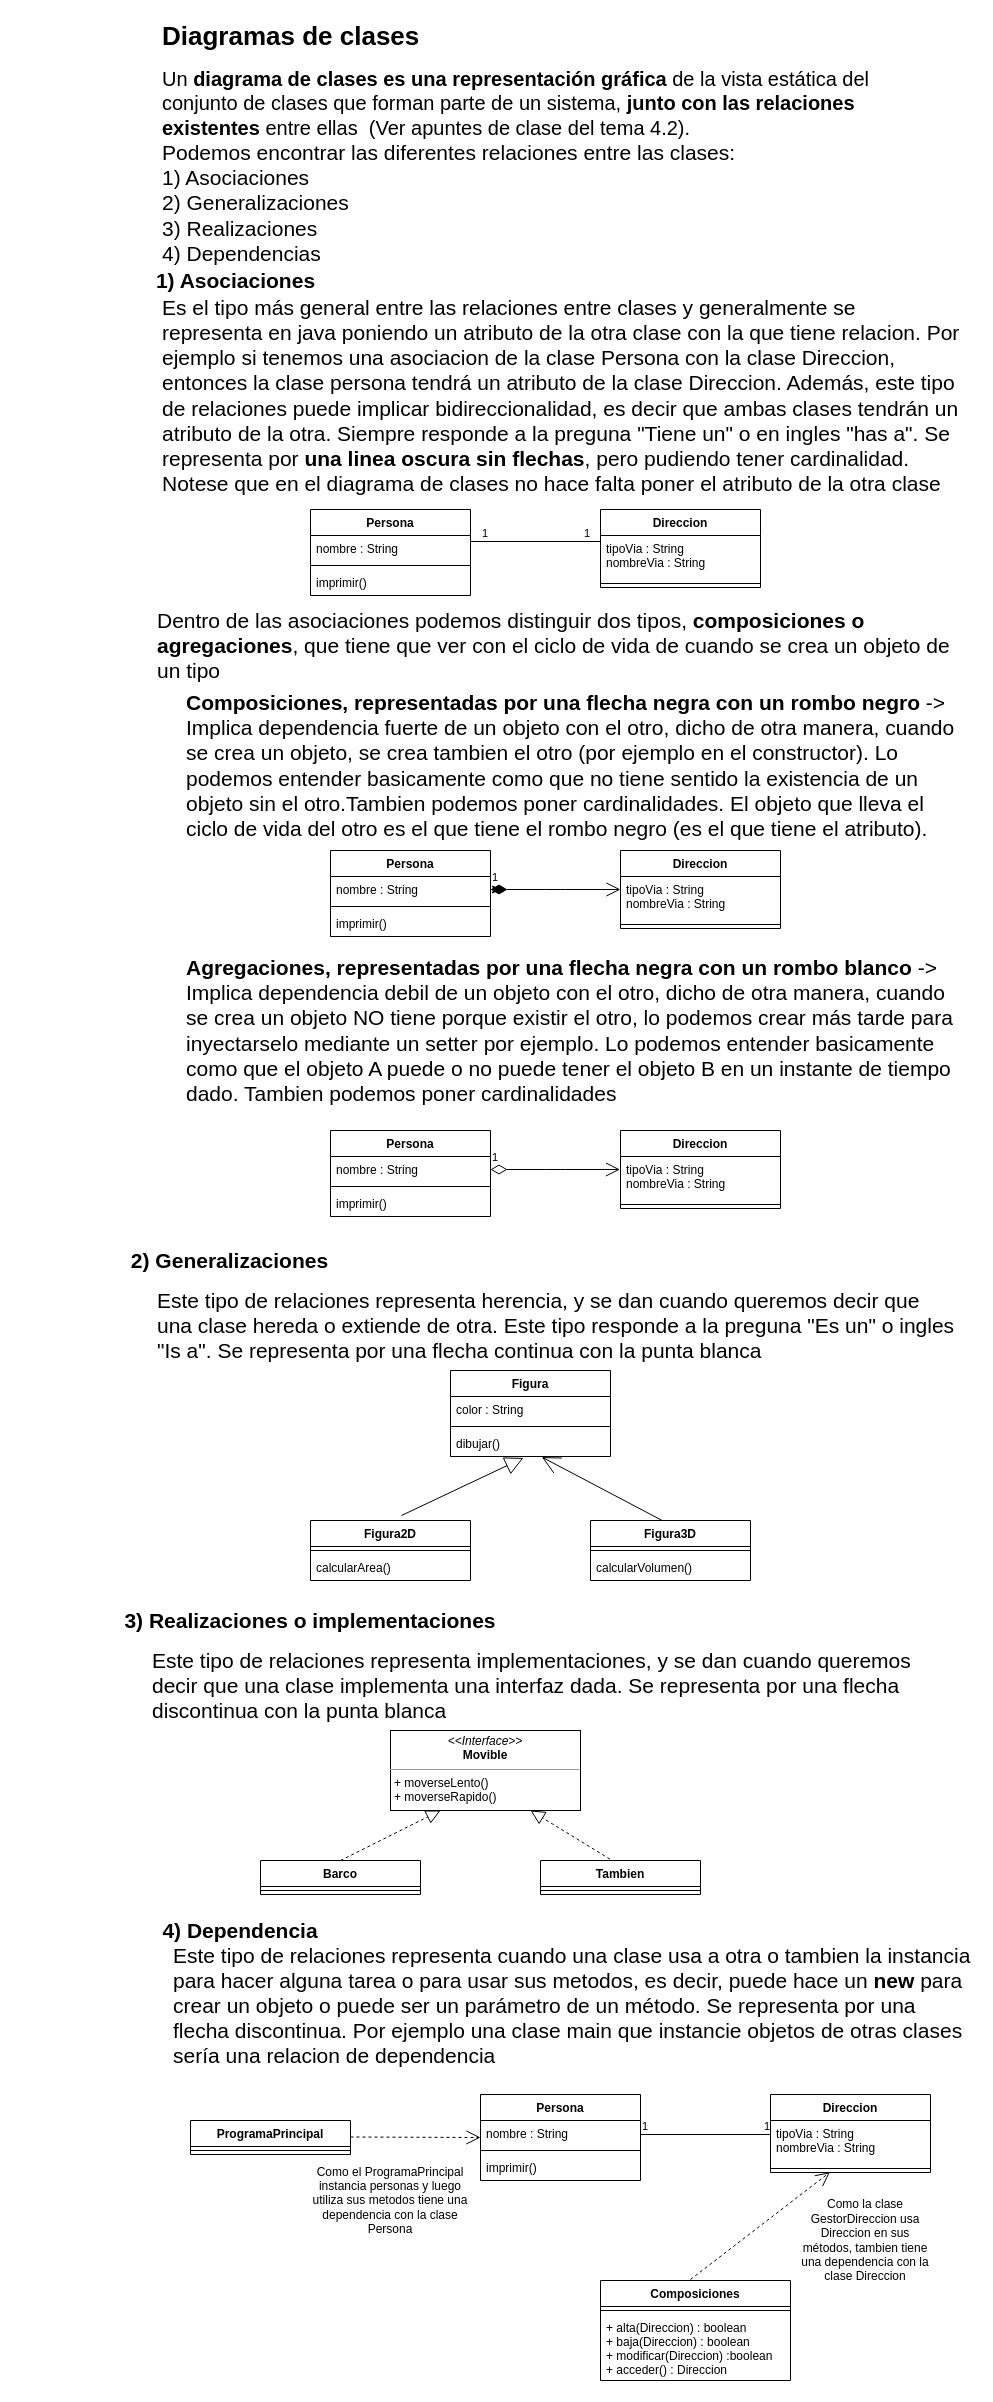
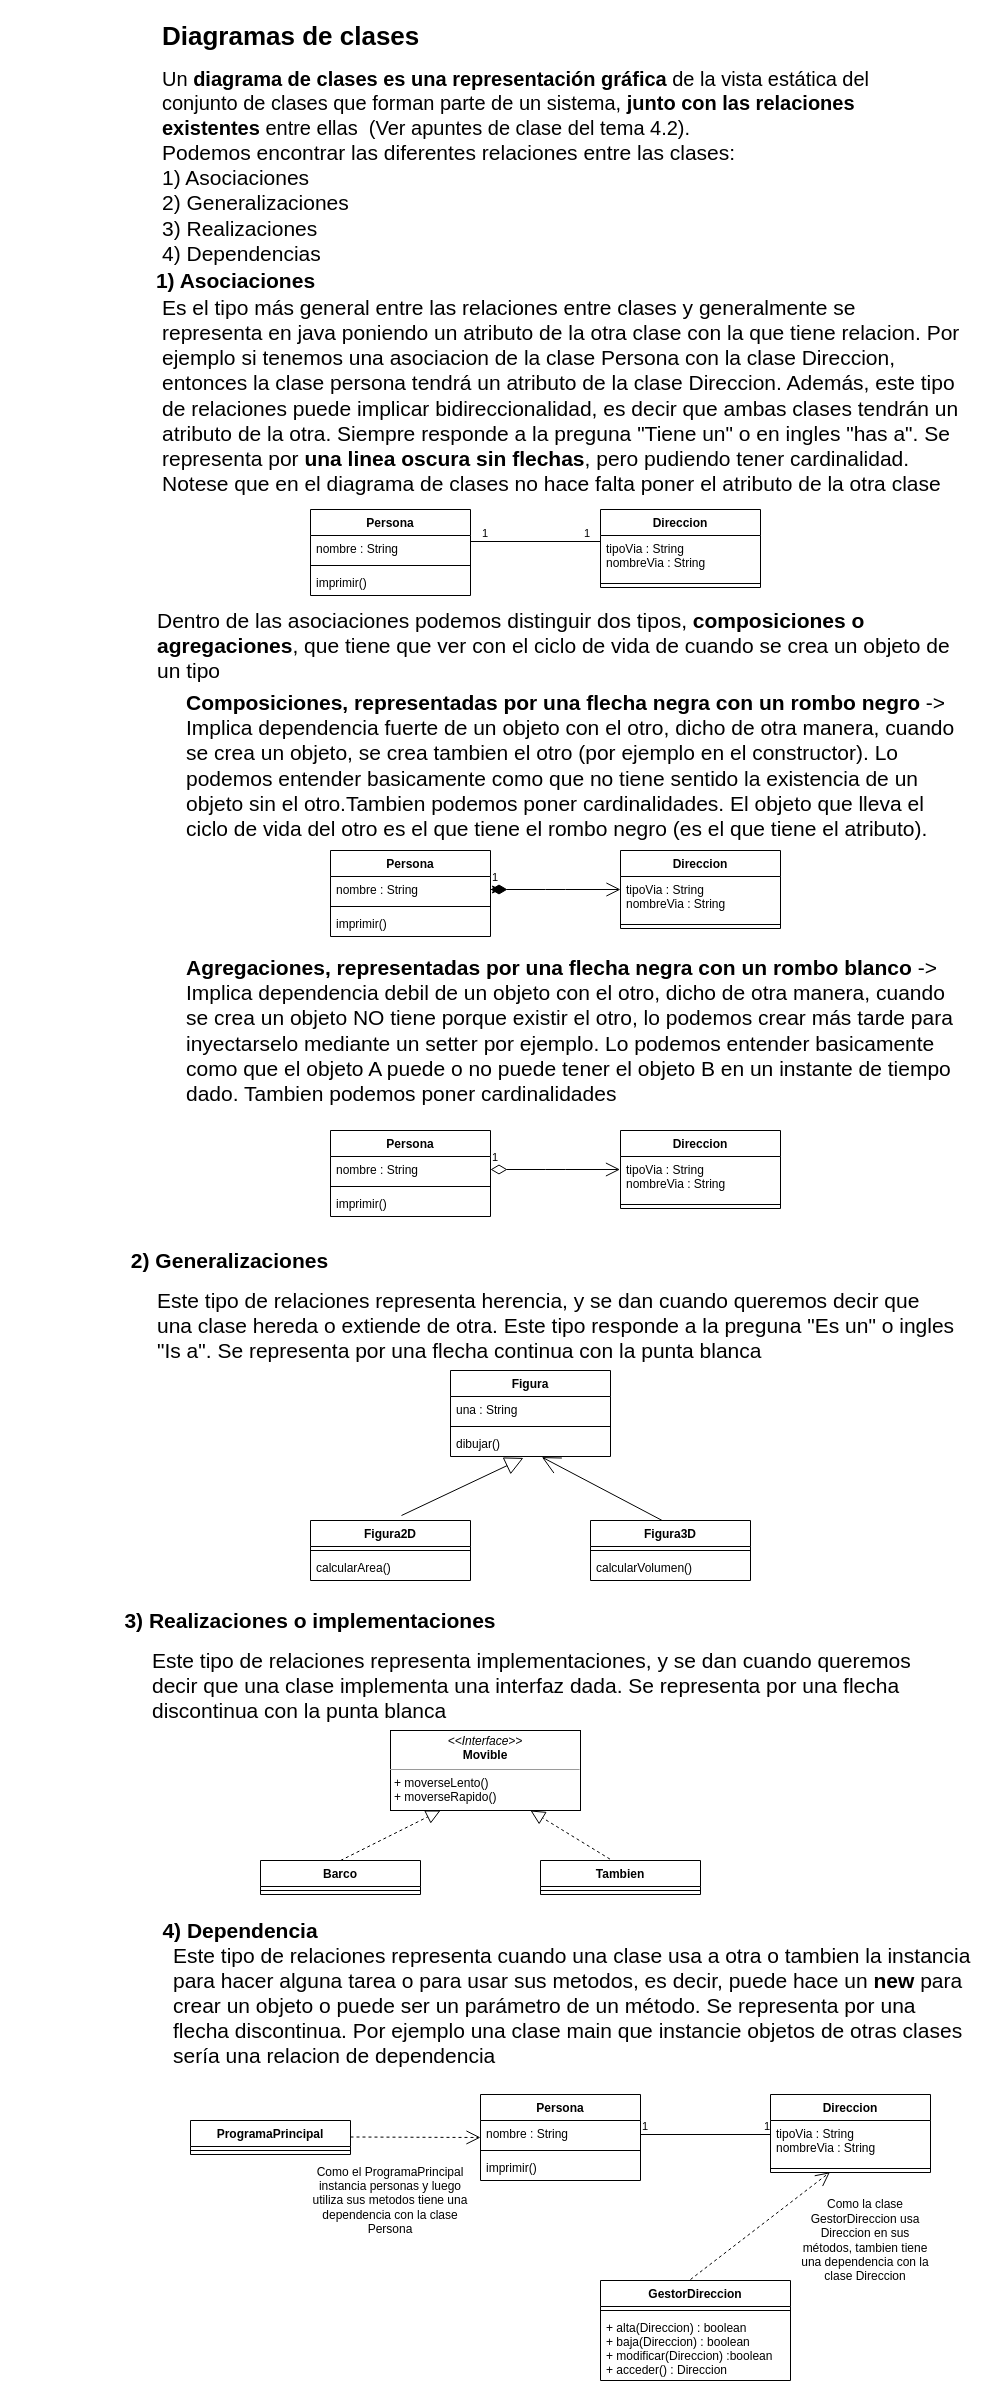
(495, 1410) -> (490, 1410)
(695, 2294) -> (695, 2294)
